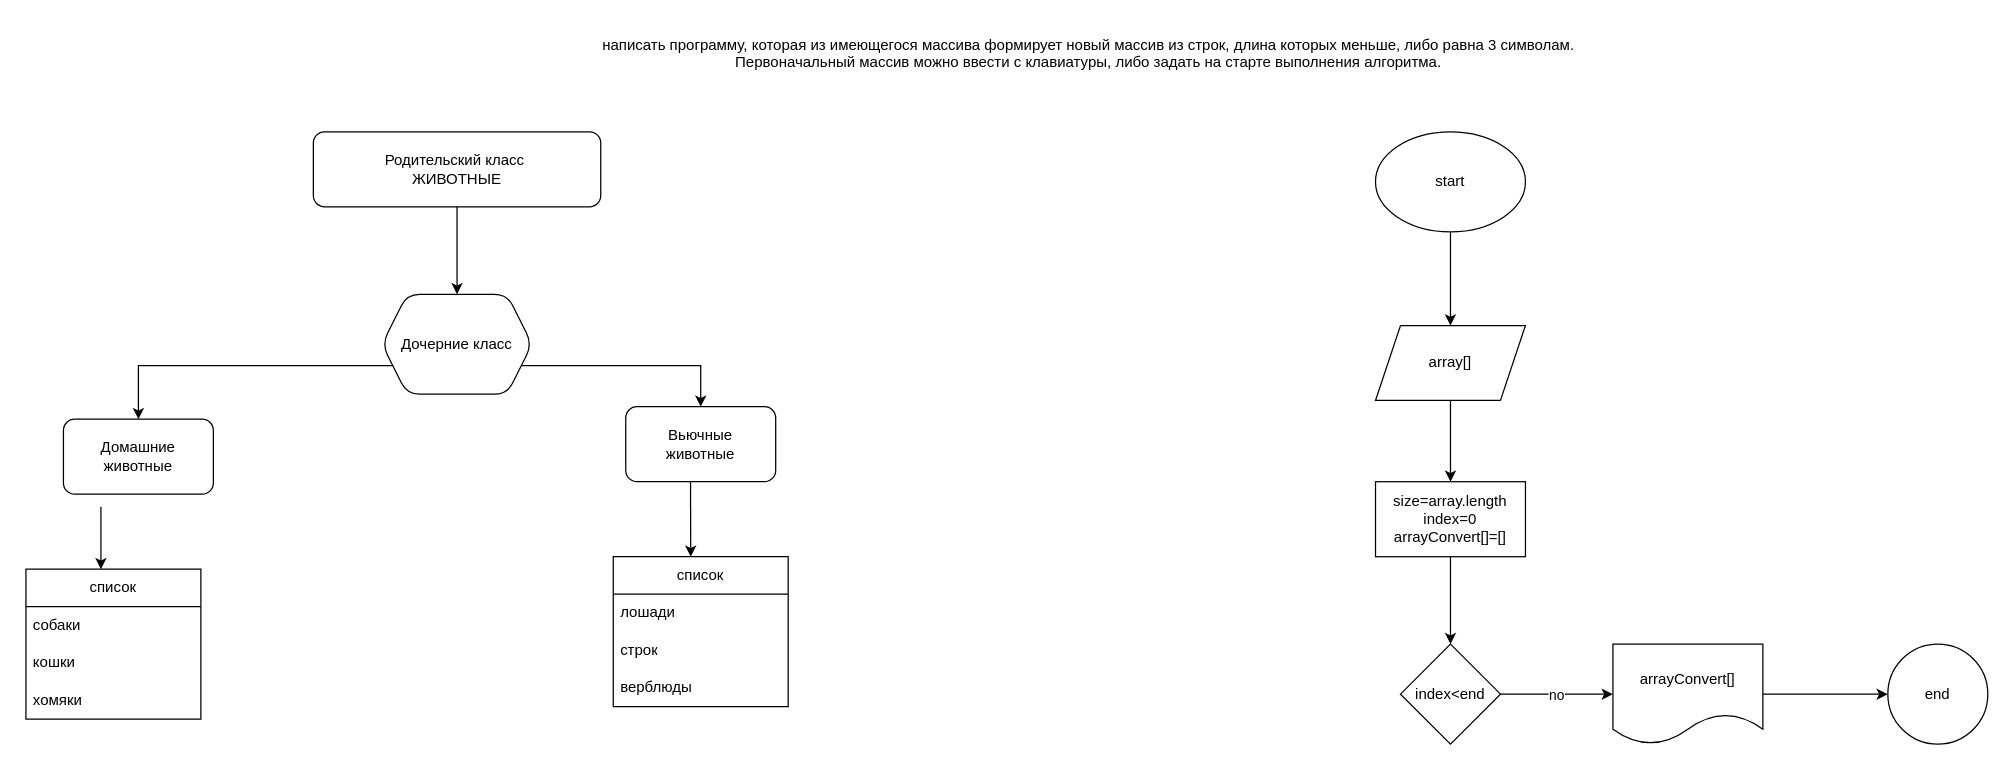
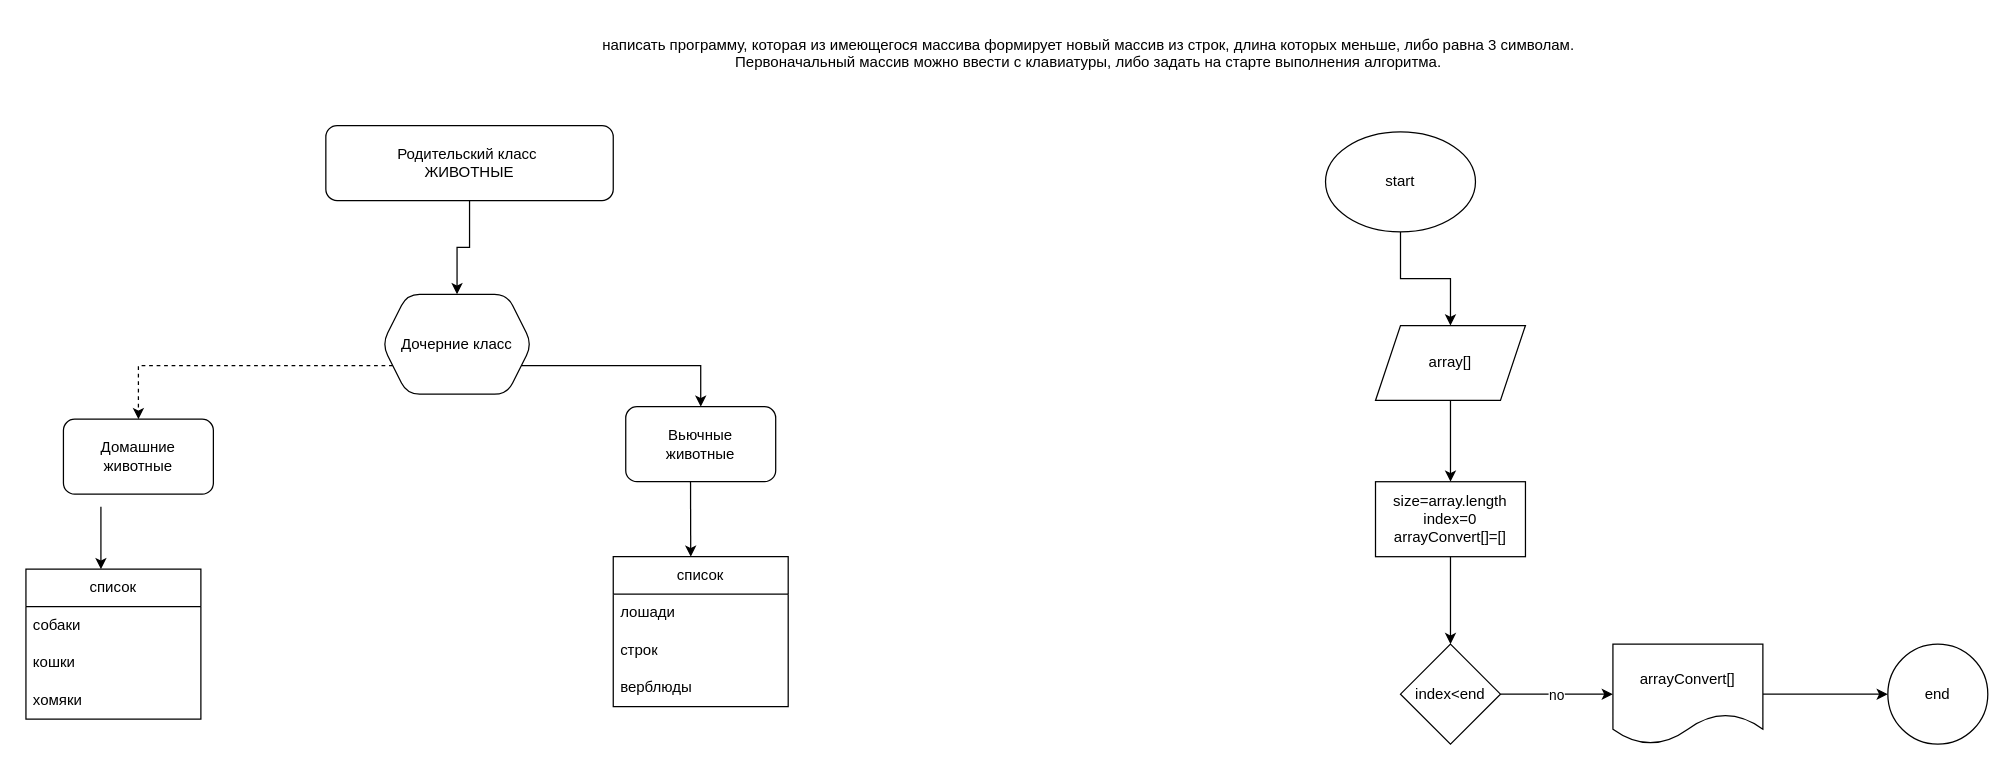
(457, 169) -> (469, 163)
(1451, 182) -> (1401, 182)
(241, 366) -> (241, 366)
